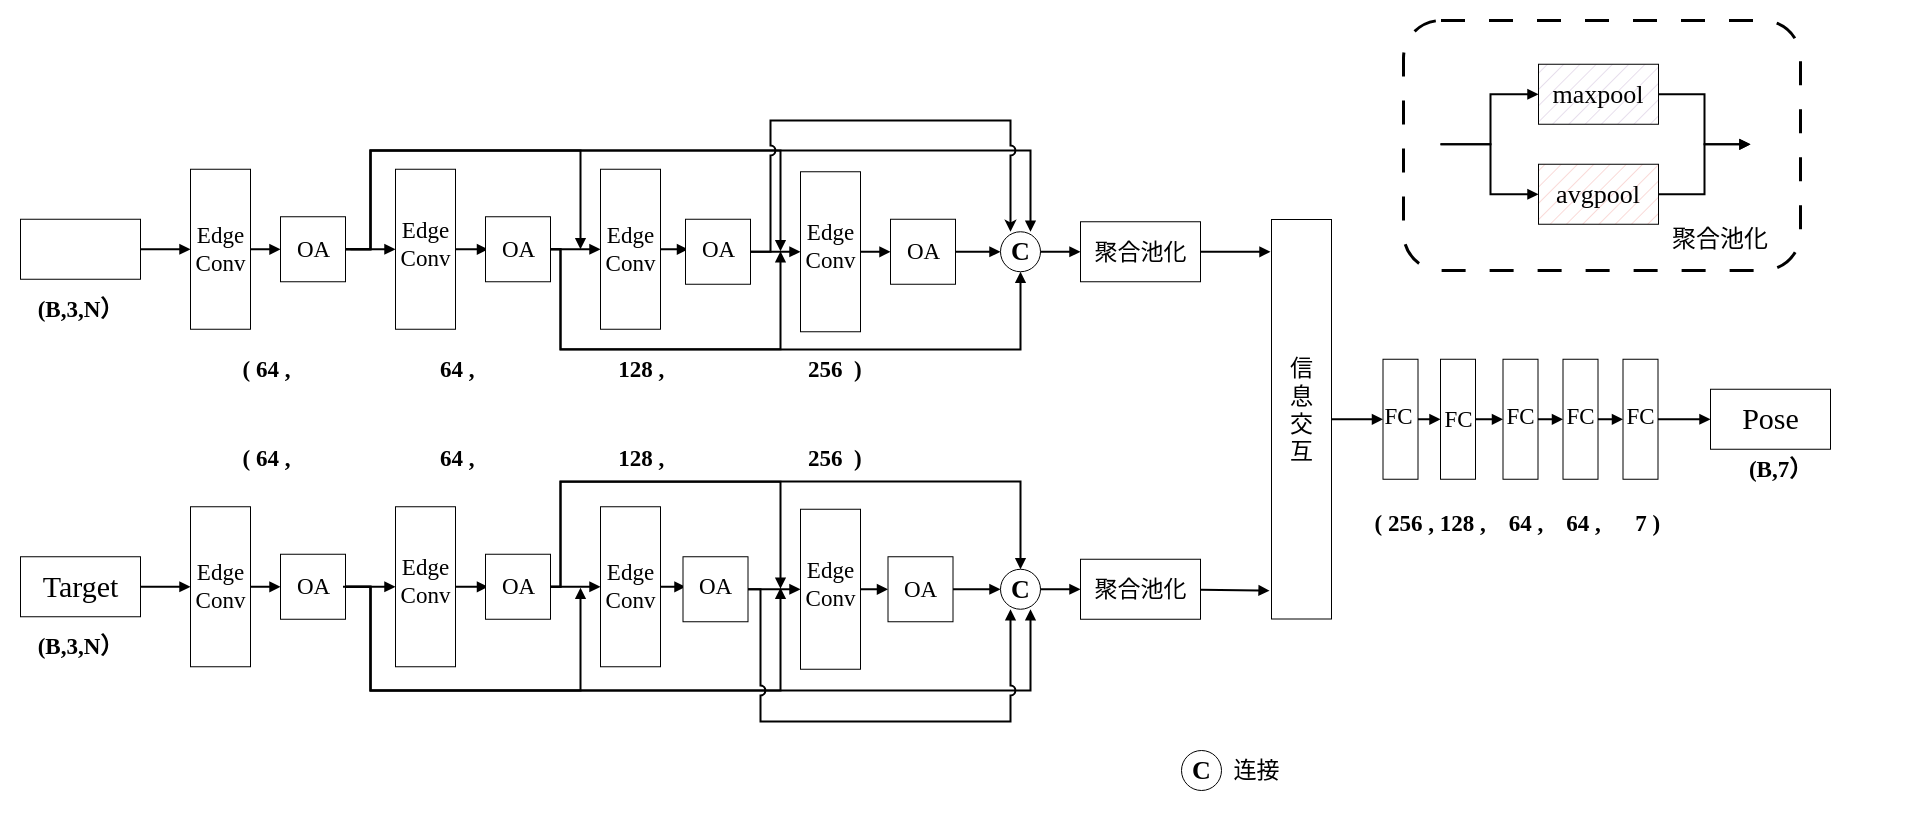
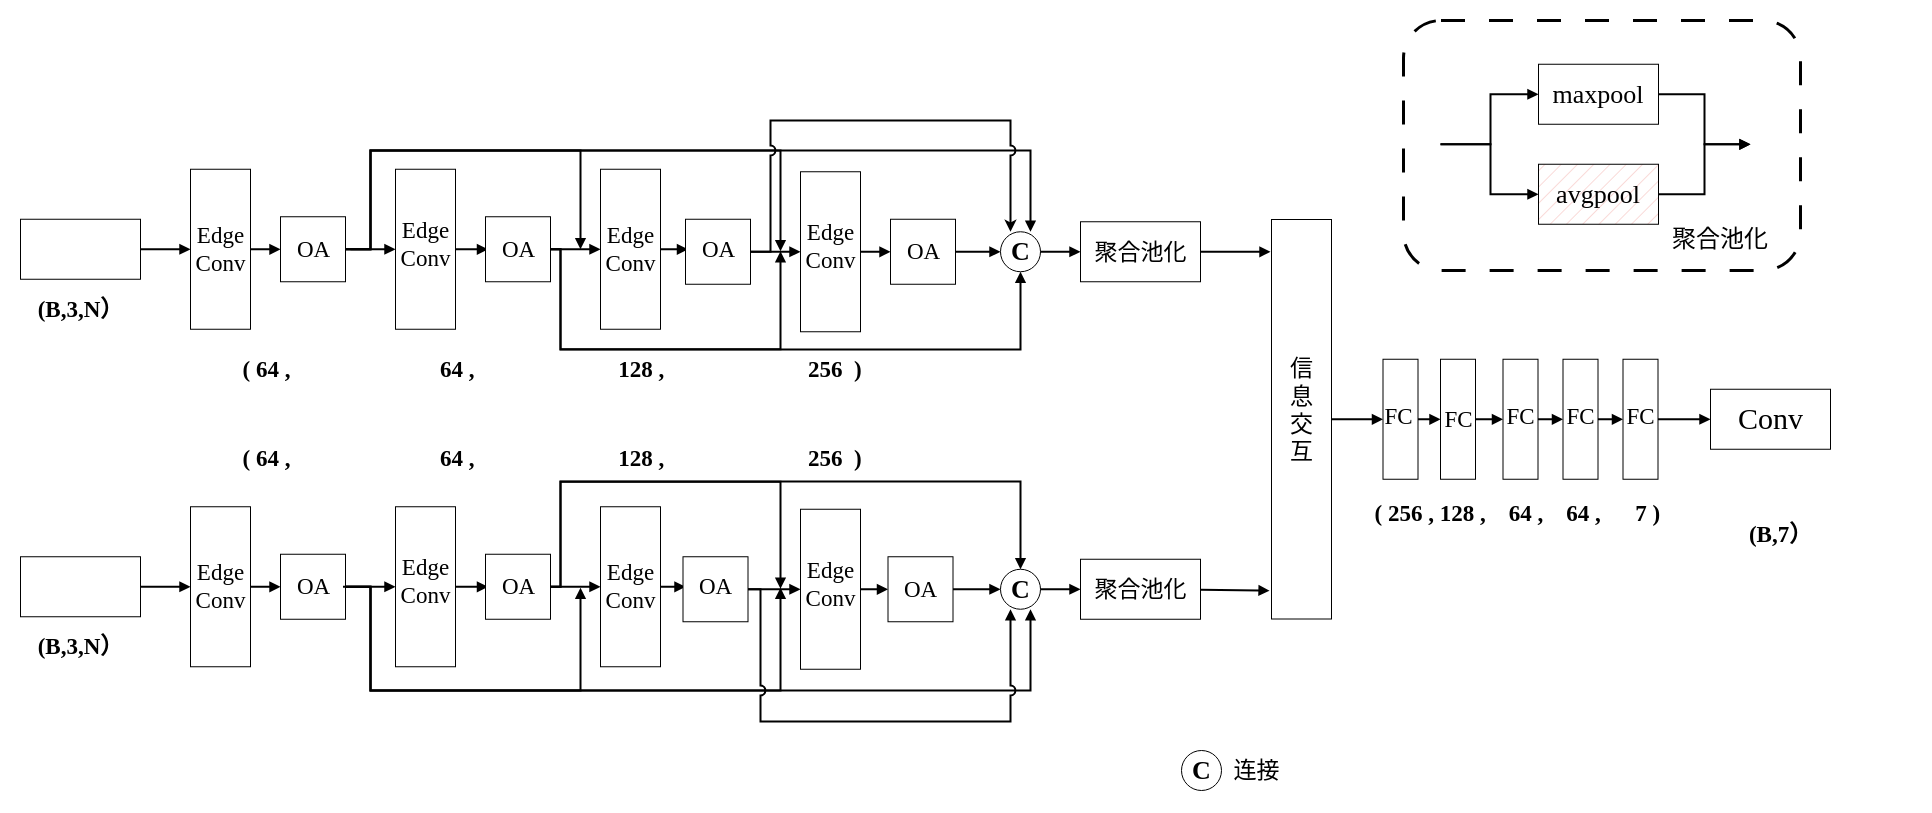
(1599, 94) -> (1599, 94)
(1771, 419) -> (1771, 419)
(1781, 469) -> (1781, 534)
(1468, 523) -> (1468, 513)
(81, 587) -> none
